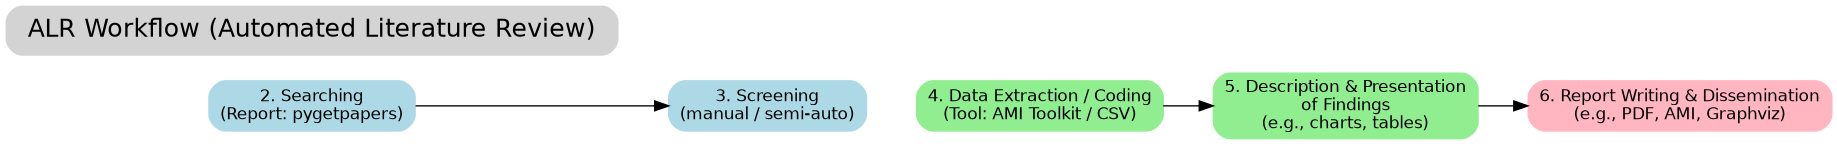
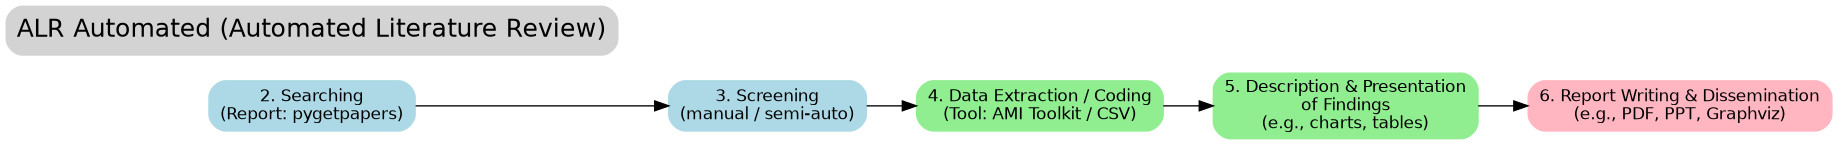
(312, 31) -> (312, 31)
none -> (884, 106)
(1680, 106) -> (1680, 106)
